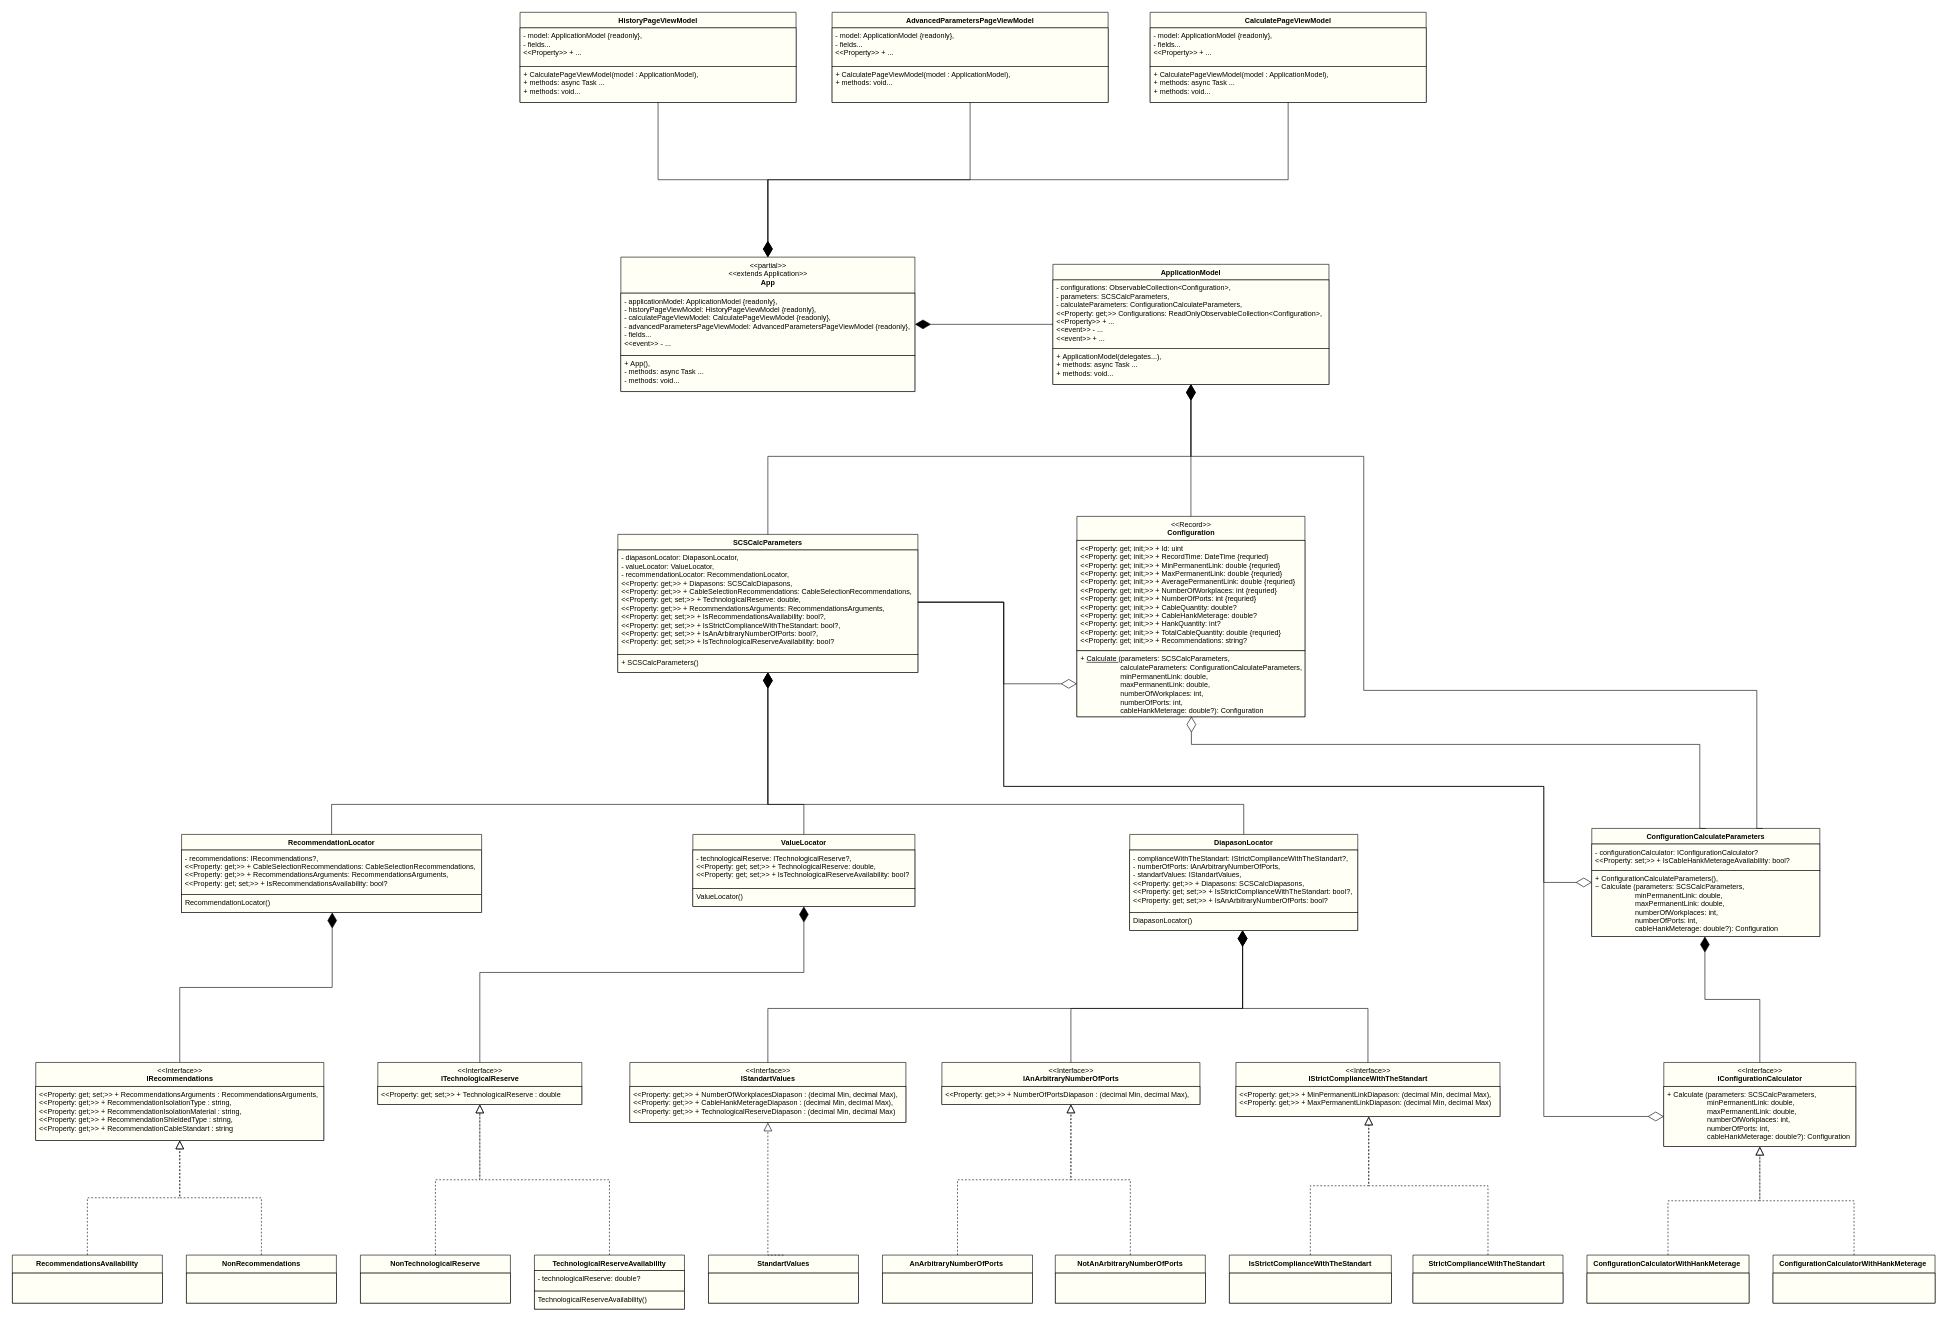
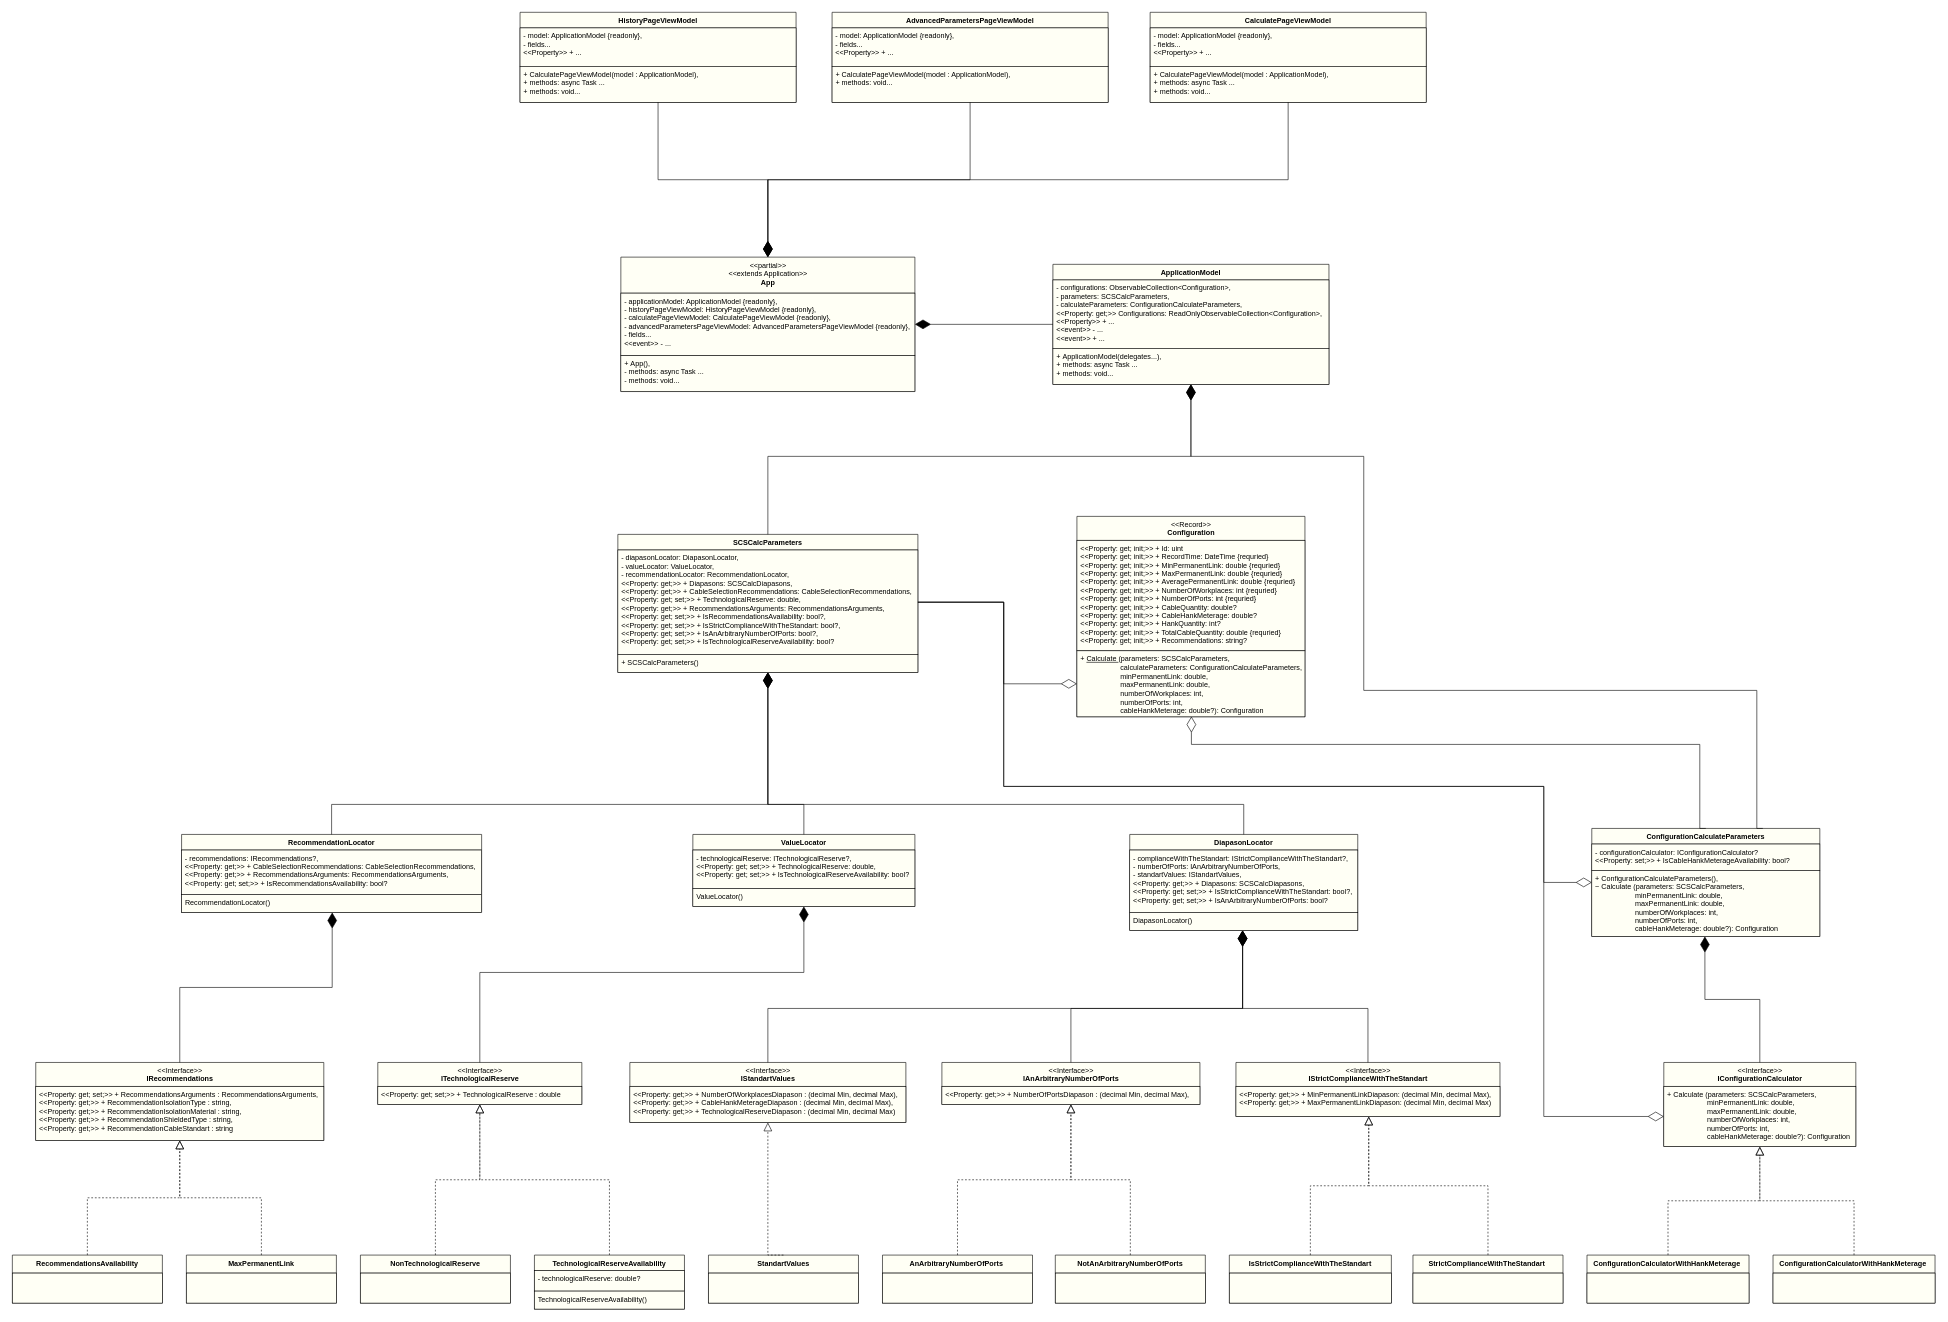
(1191, 487) -> none
(261, 1263) -> (261, 1263)
